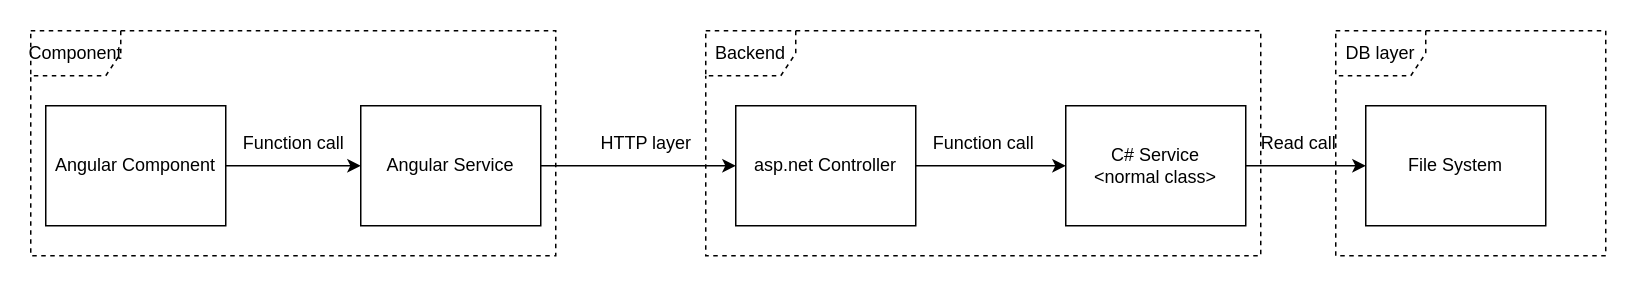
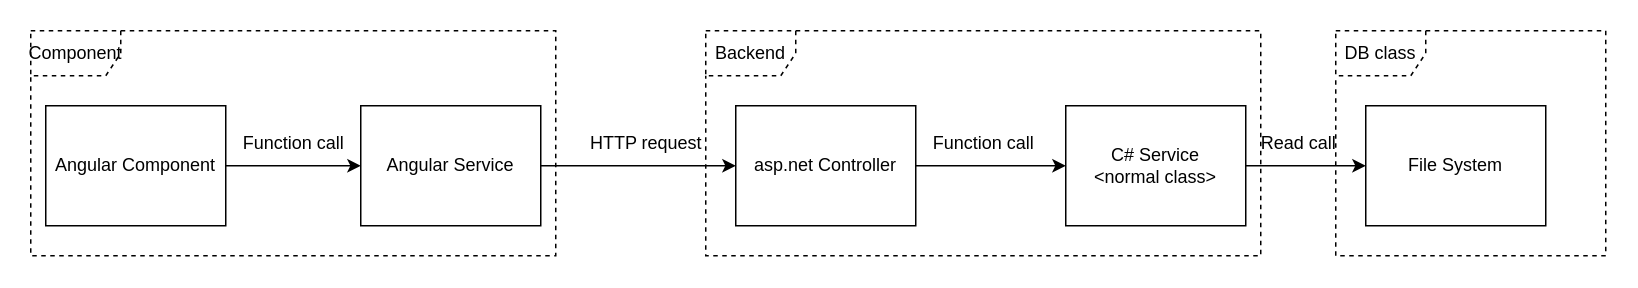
(1381, 53) -> (1381, 53)
(647, 143) -> (647, 143)
